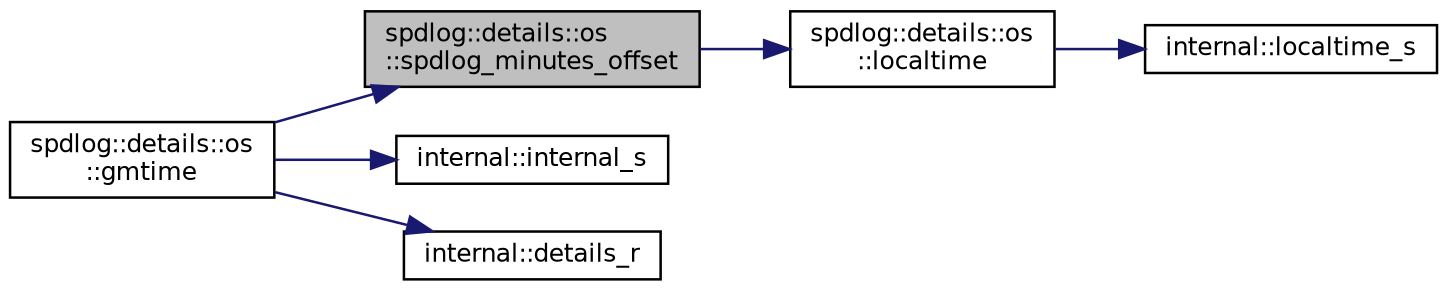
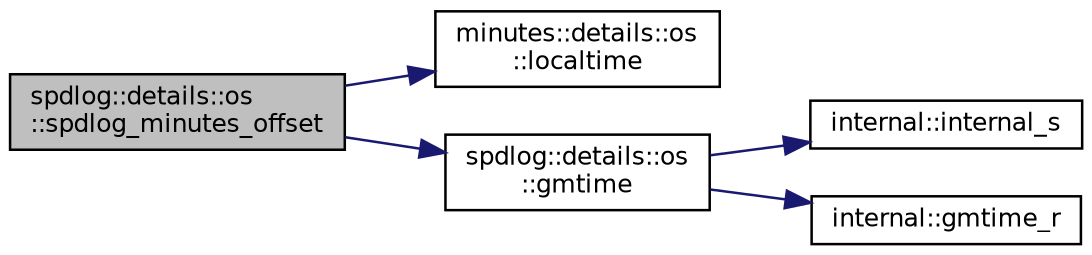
(922, 49) -> (578, 49)
(1291, 49) -> none
(324, 108) -> (383, 143)
(532, 255) -> (946, 220)
